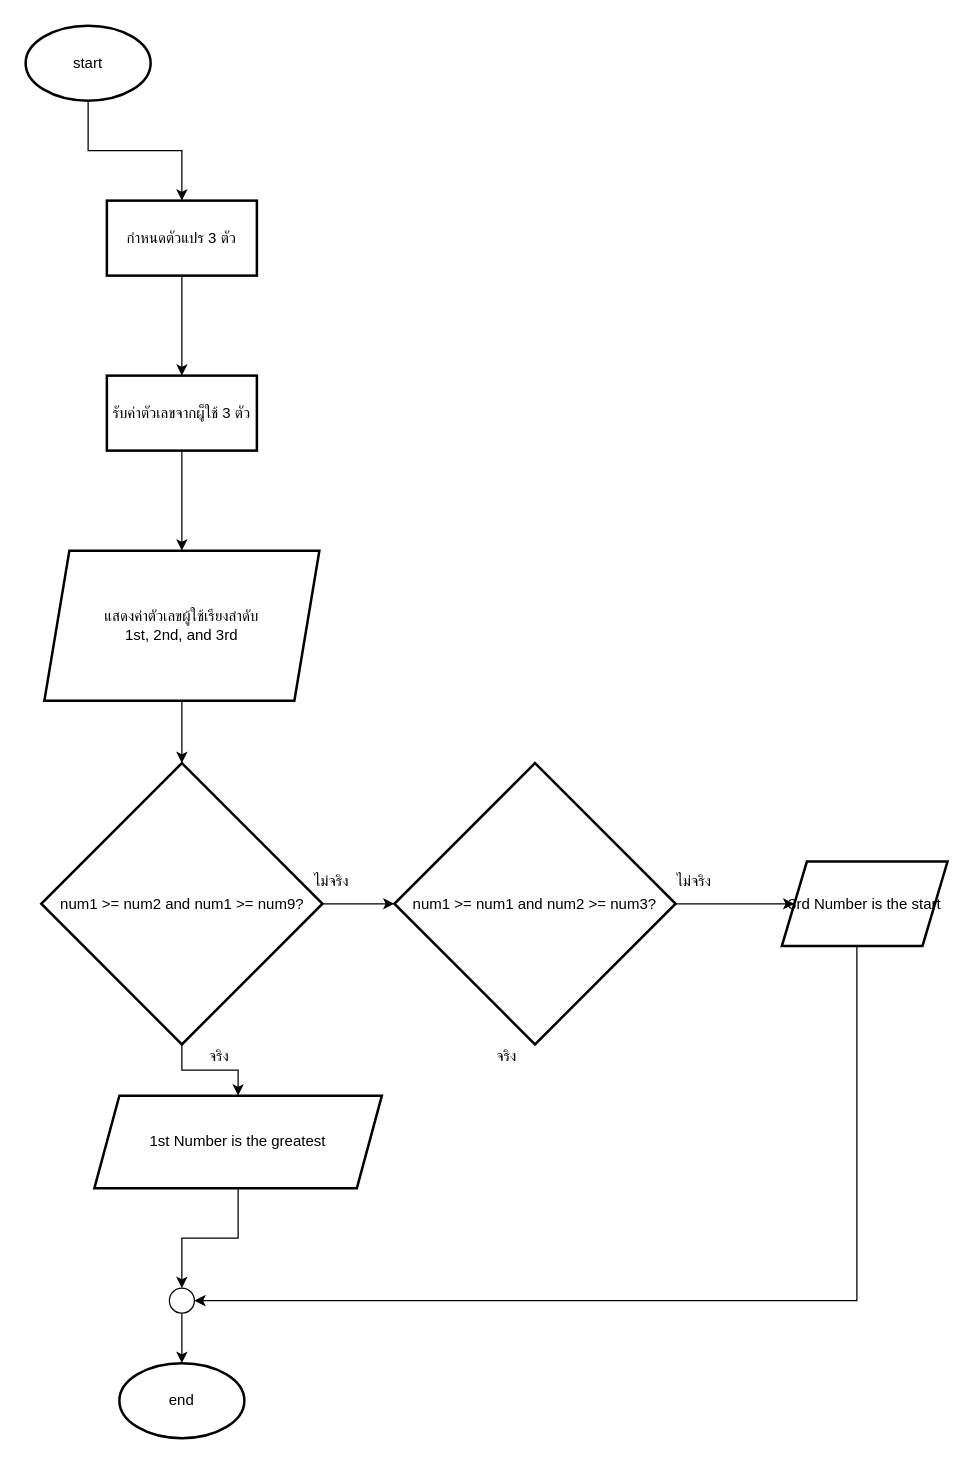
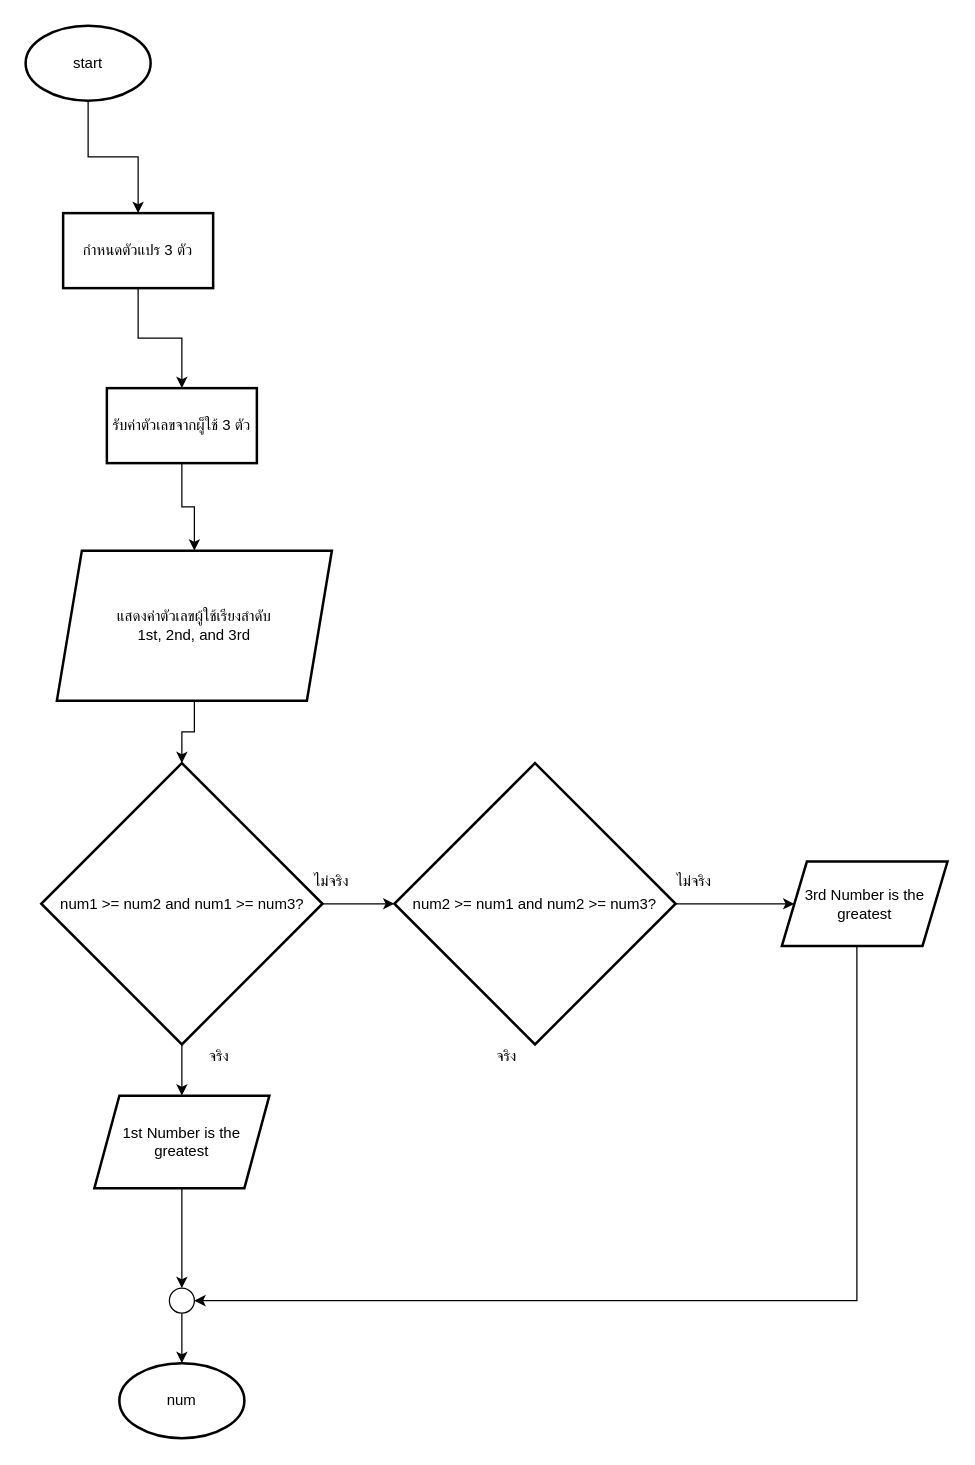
(182, 238) -> (138, 251)
(182, 413) -> (182, 426)
(182, 626) -> (194, 626)
(183, 904) -> (183, 904)
(535, 904) -> (535, 904)
(865, 904) -> (865, 904)
(238, 1142) -> (182, 1142)
(182, 1401) -> (182, 1401)
